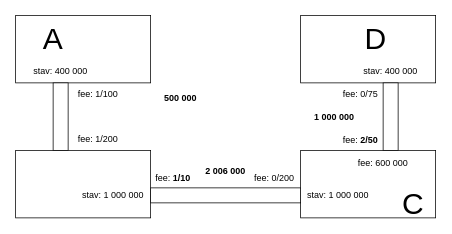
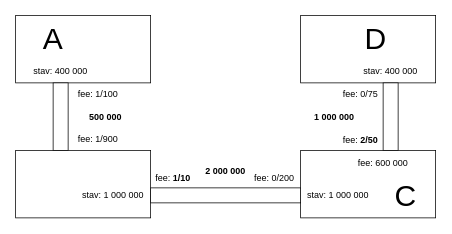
(180, 99) -> (105, 117)
(98, 139) -> (98, 139)
(225, 171) -> (225, 171)
(413, 203) -> (405, 195)
